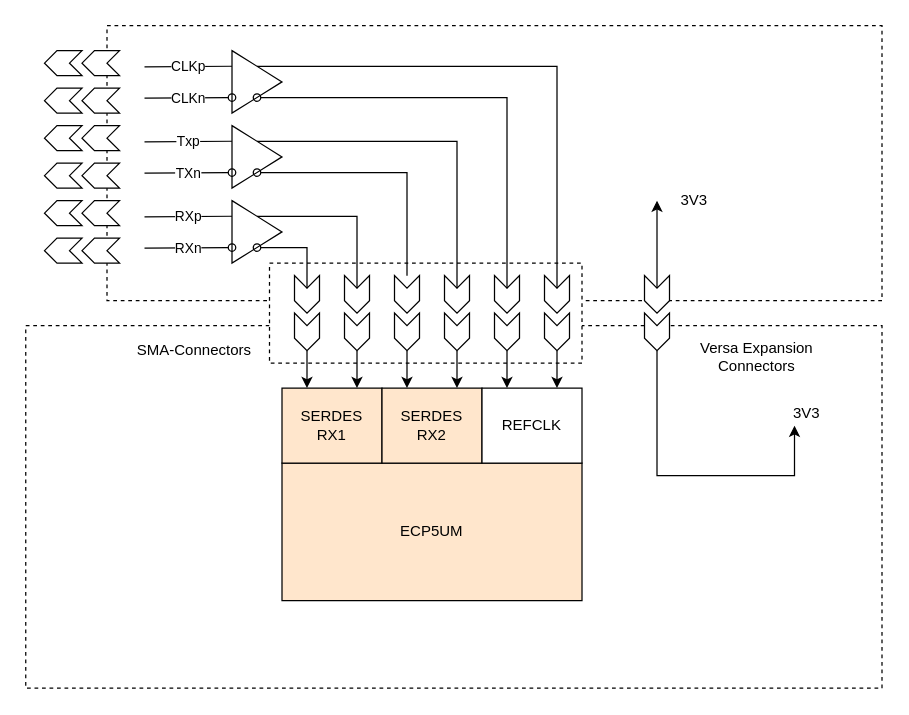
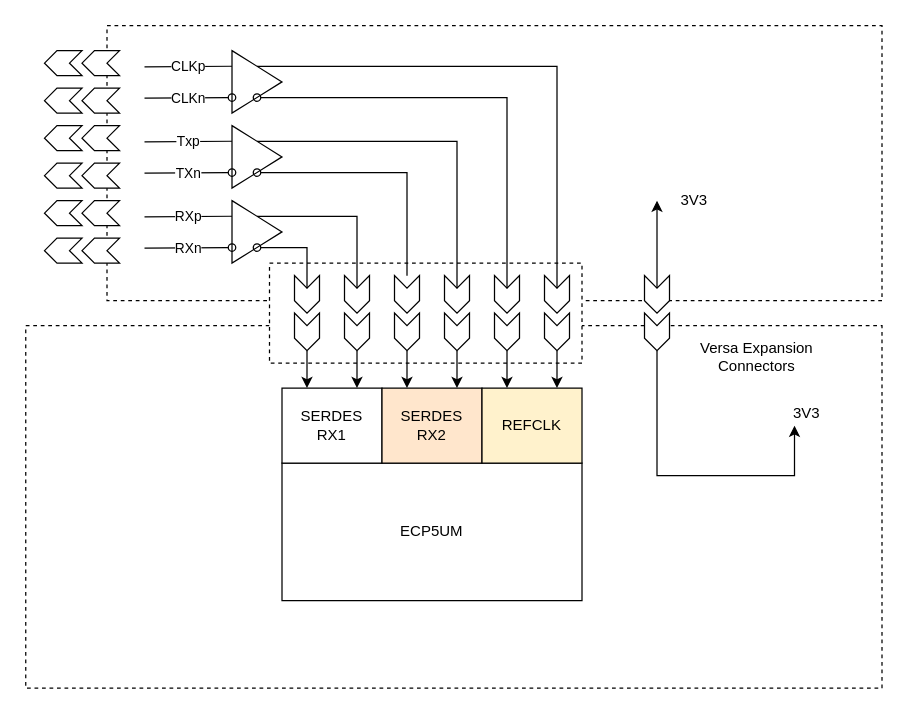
(194, 351) -> none
(332, 426) -> (332, 426)
(532, 426) -> (532, 426)
(432, 532) -> (432, 532)
